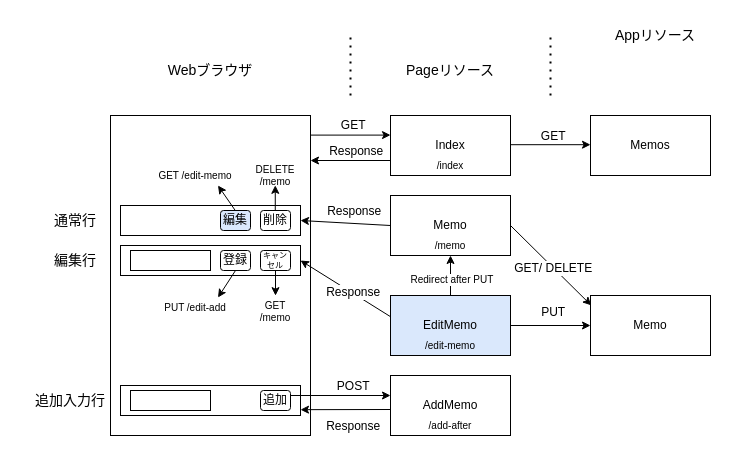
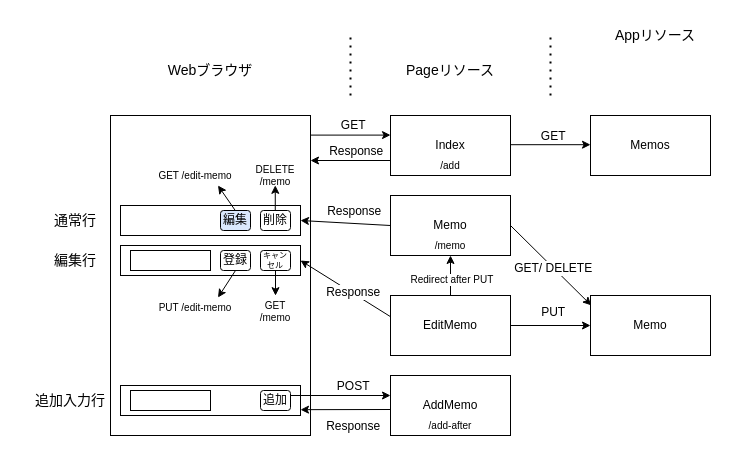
(451, 166) -> (451, 166)
(196, 308) -> (196, 308)
(451, 326) -> (451, 326)
(451, 346) -> none
